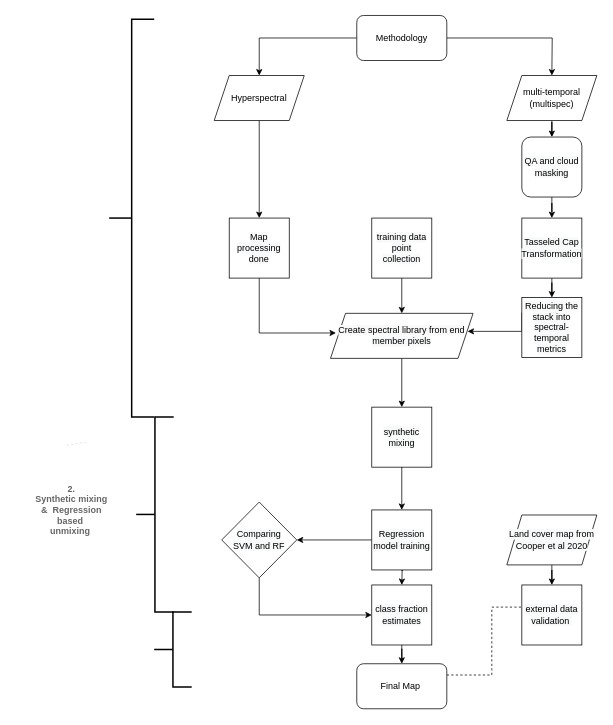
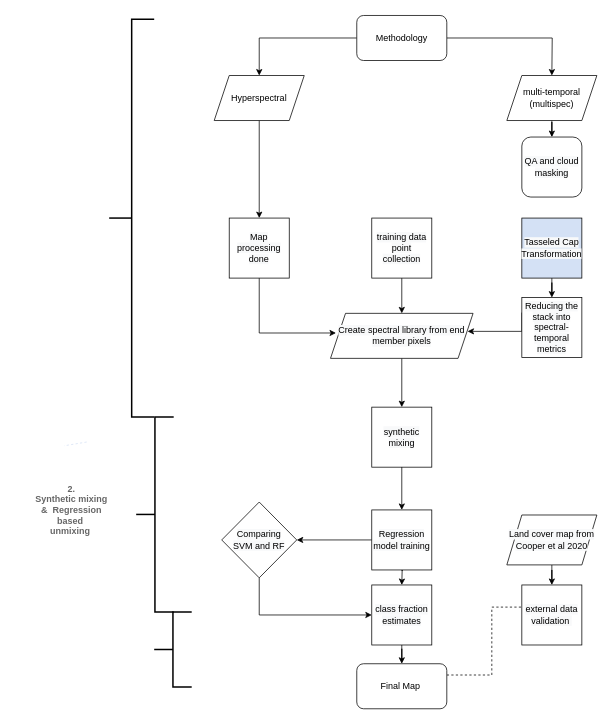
(552, 208) -> none
(552, 248) -> (552, 248)
